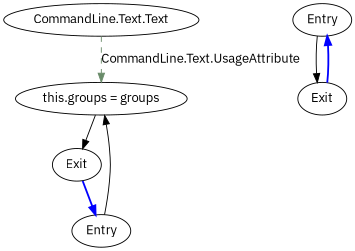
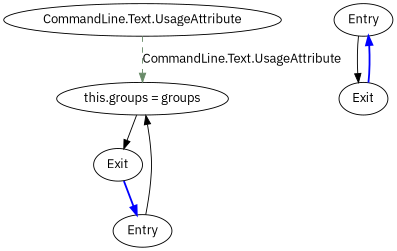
(101, 20) -> (143, 20)
